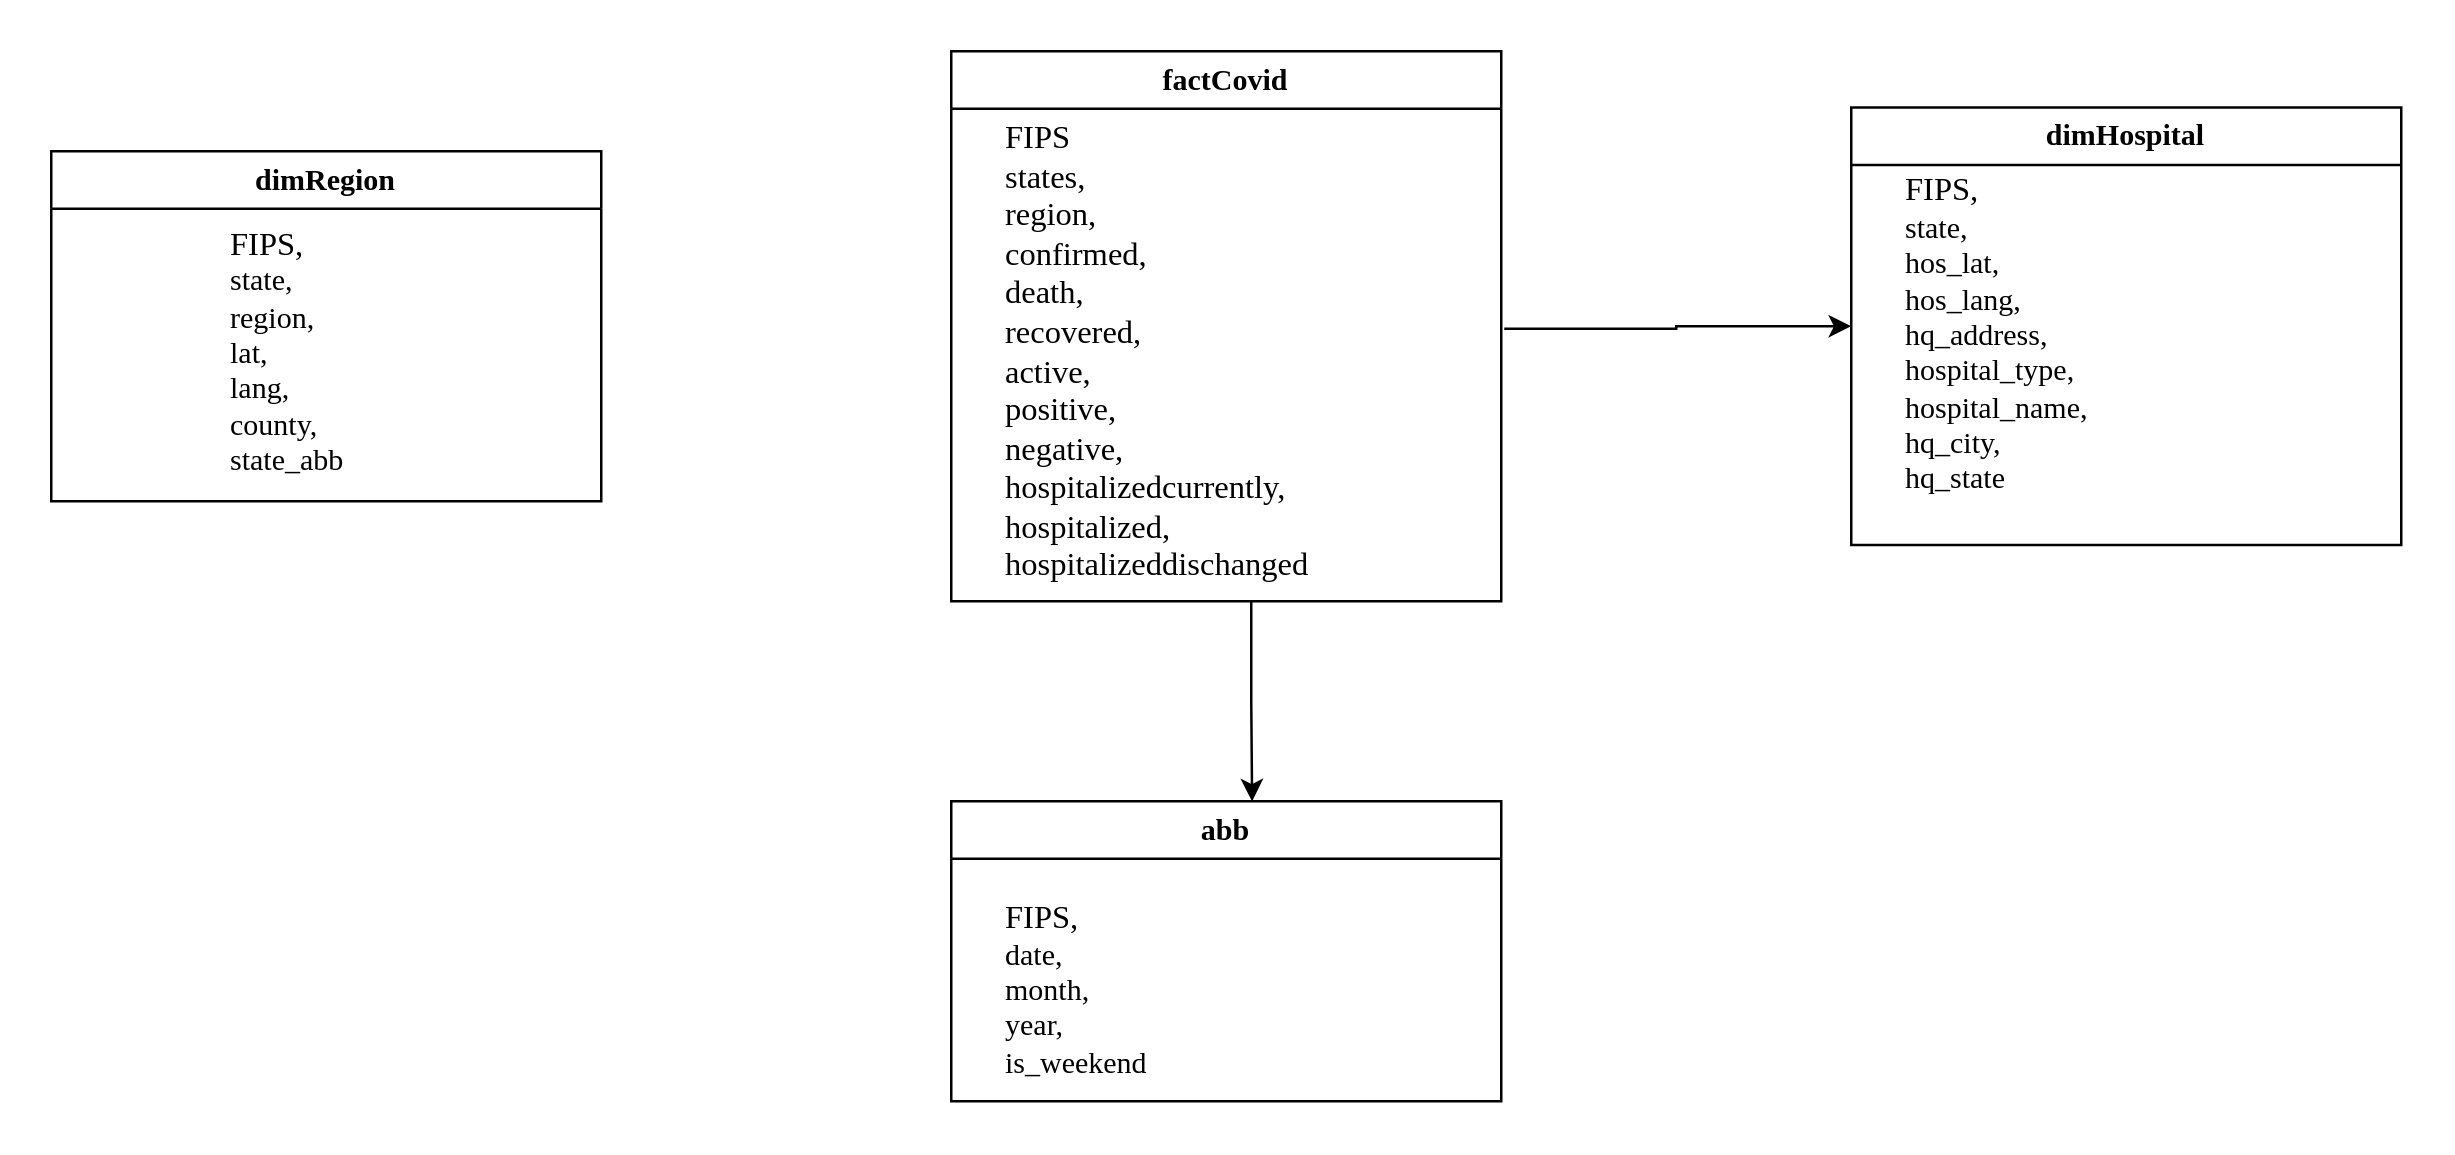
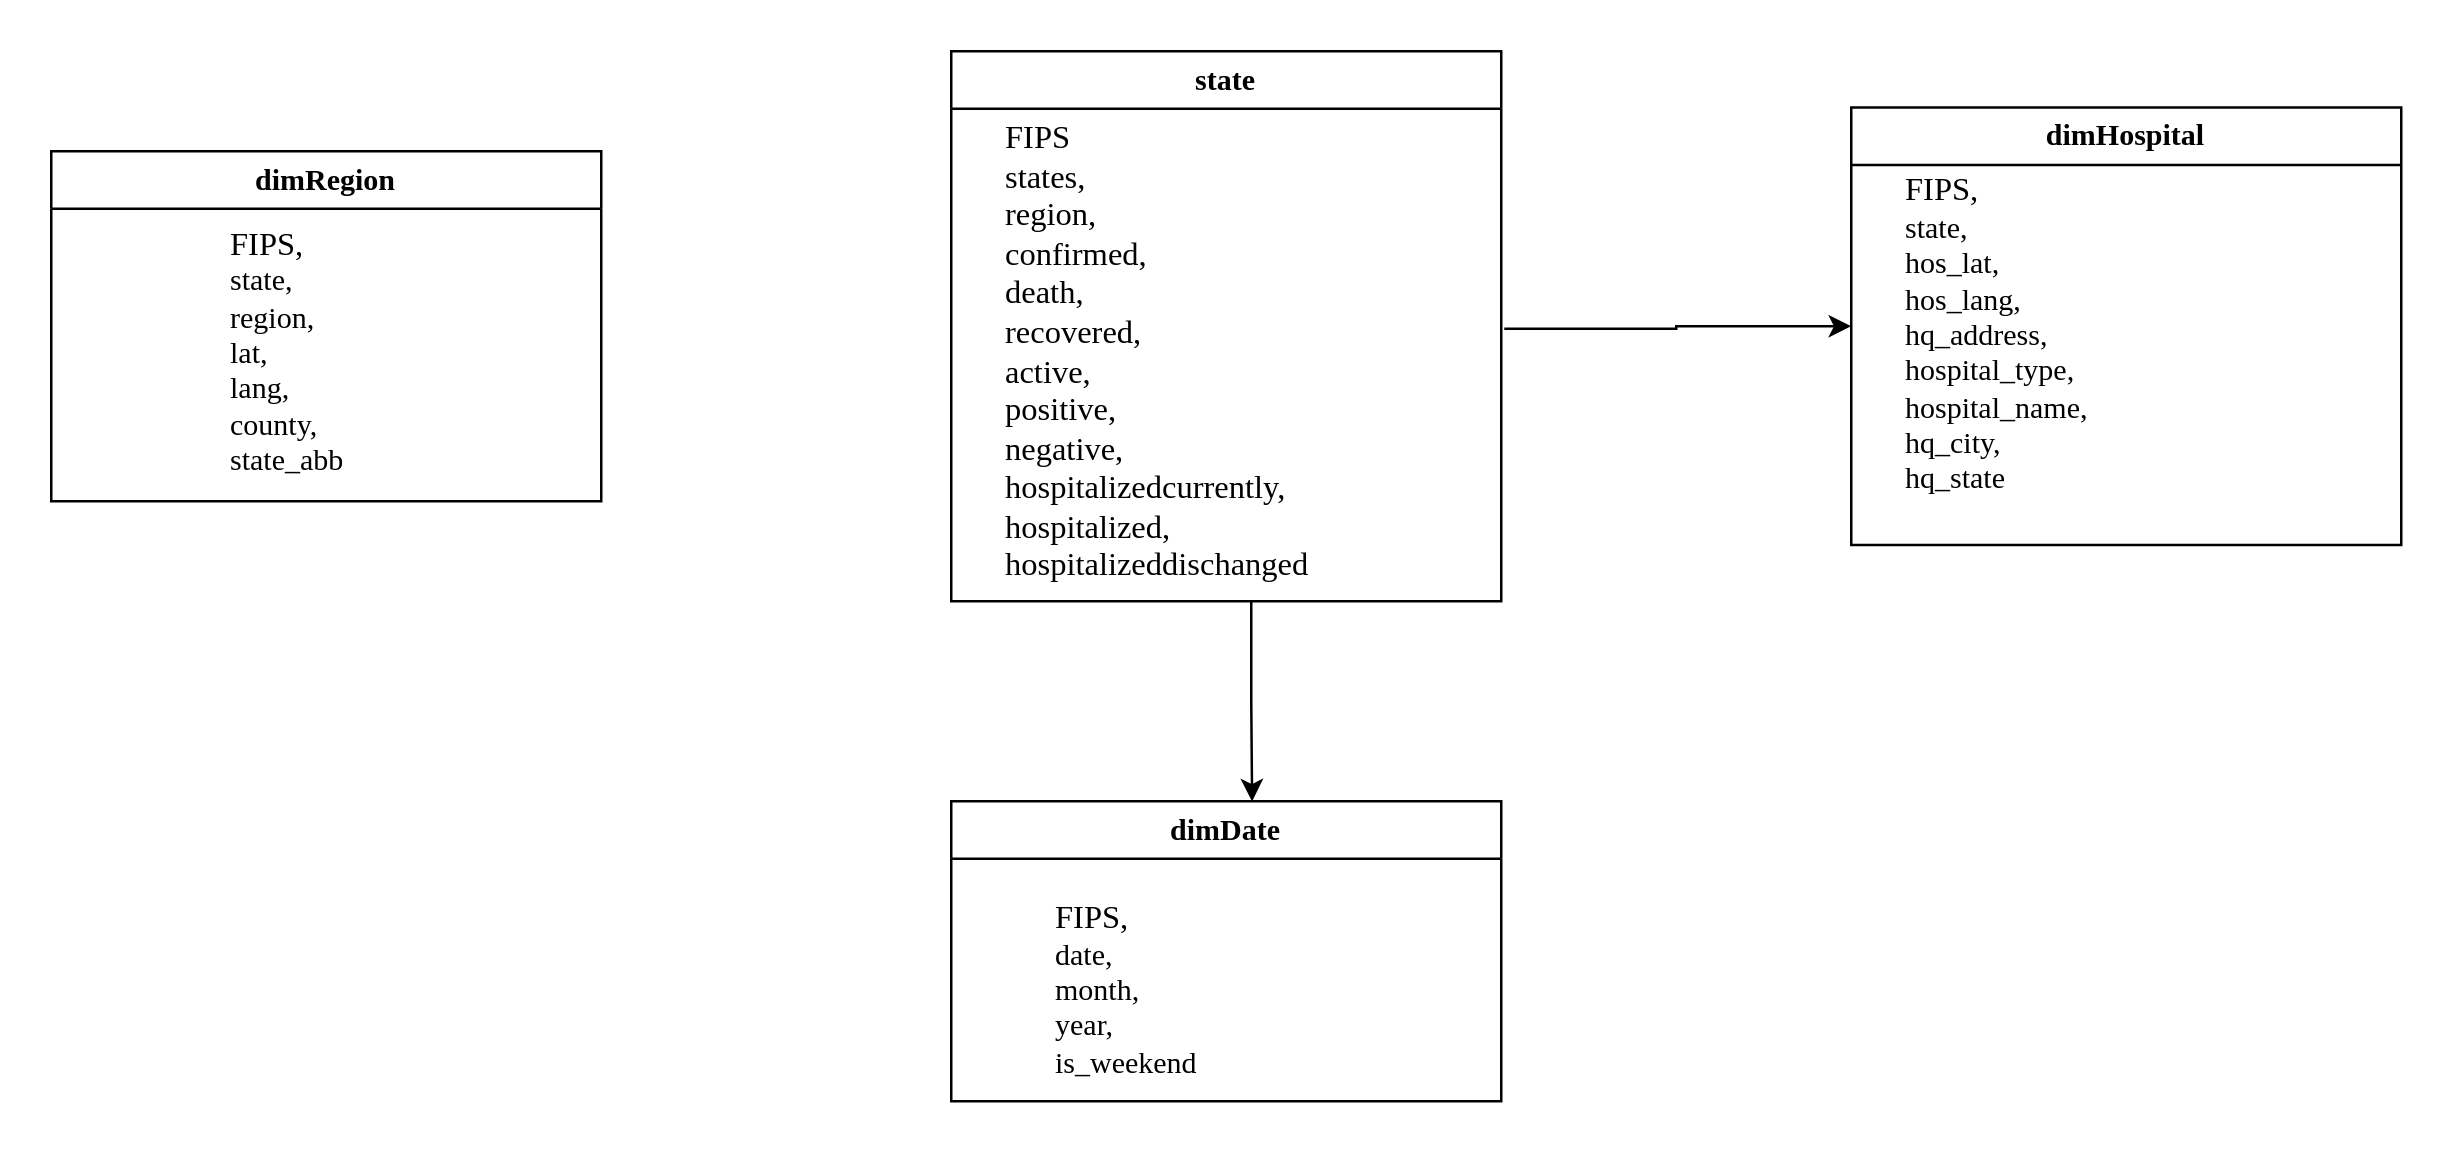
(1226, 81) -> (1226, 81)
(1226, 831) -> (1226, 831)
(1126, 989) -> (1176, 989)
